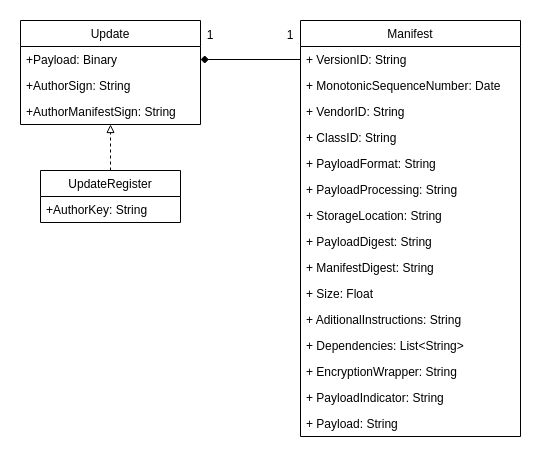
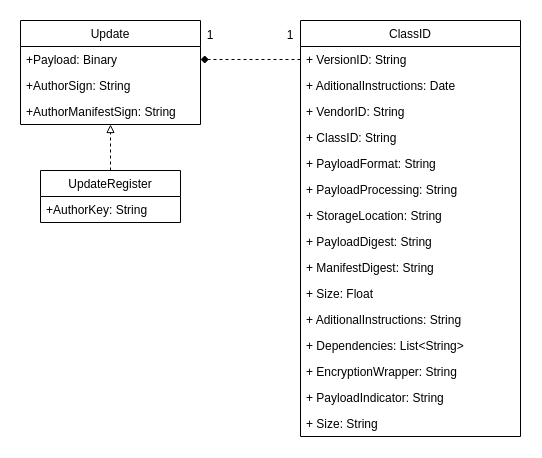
(410, 34) -> (410, 34)
(254, 60) -> (254, 60)
(404, 86) -> (393, 86)
(355, 424) -> (345, 424)
